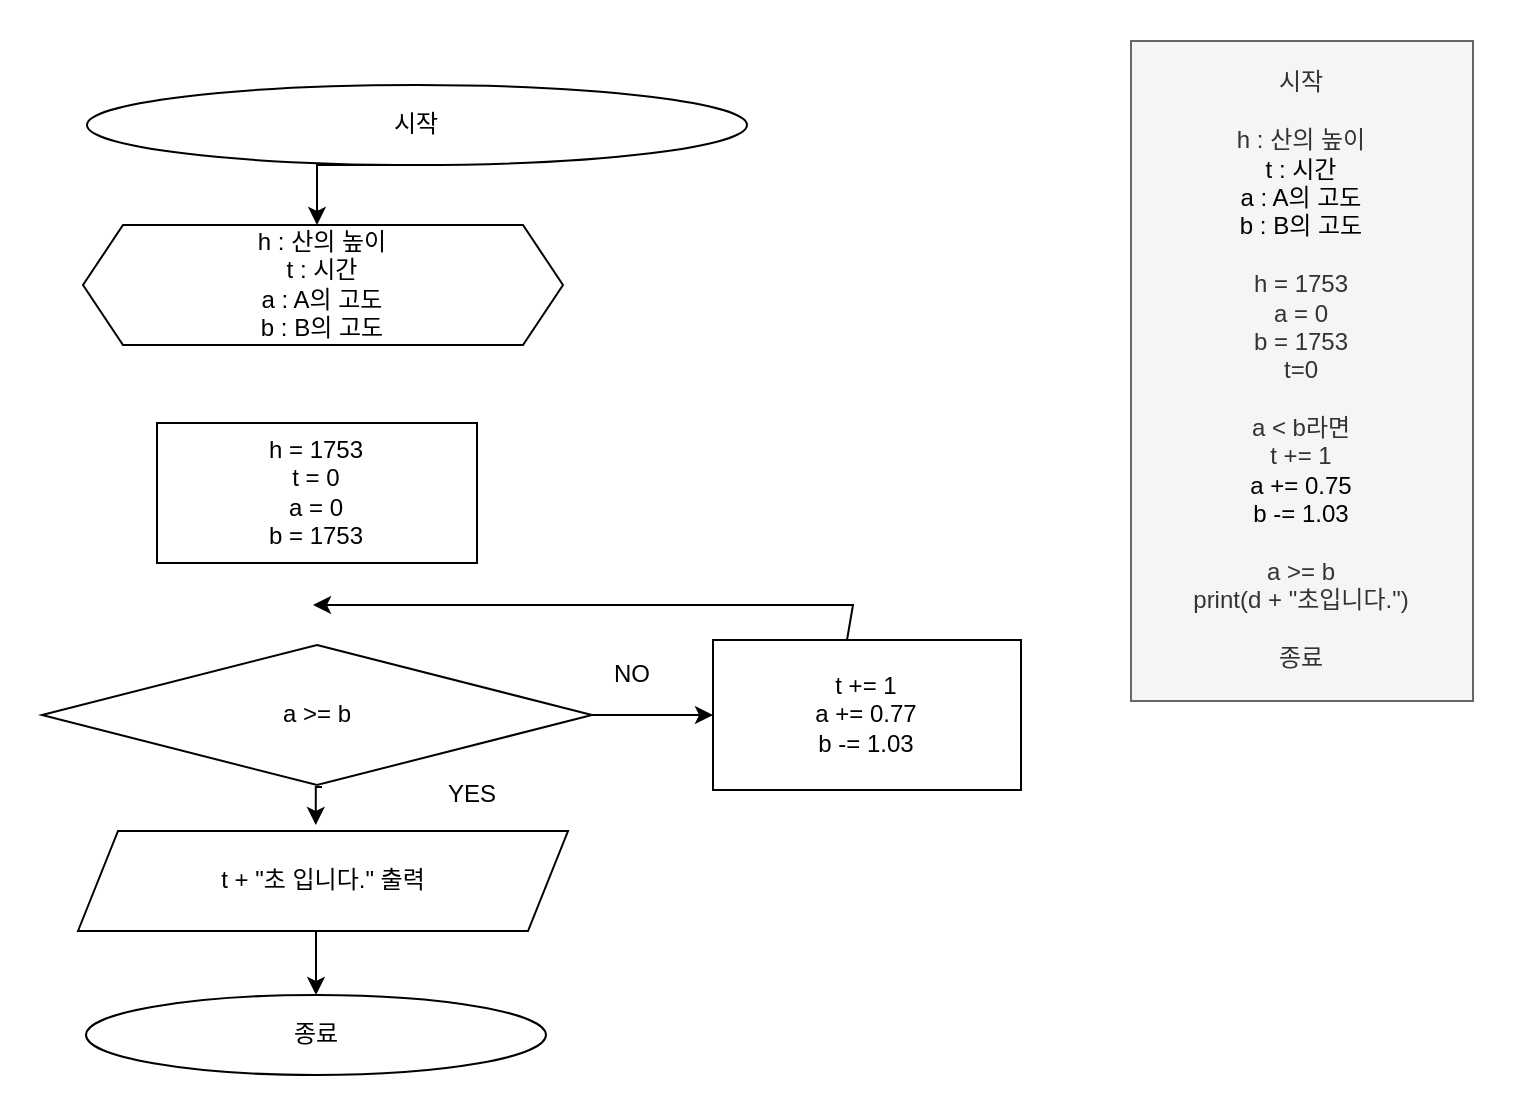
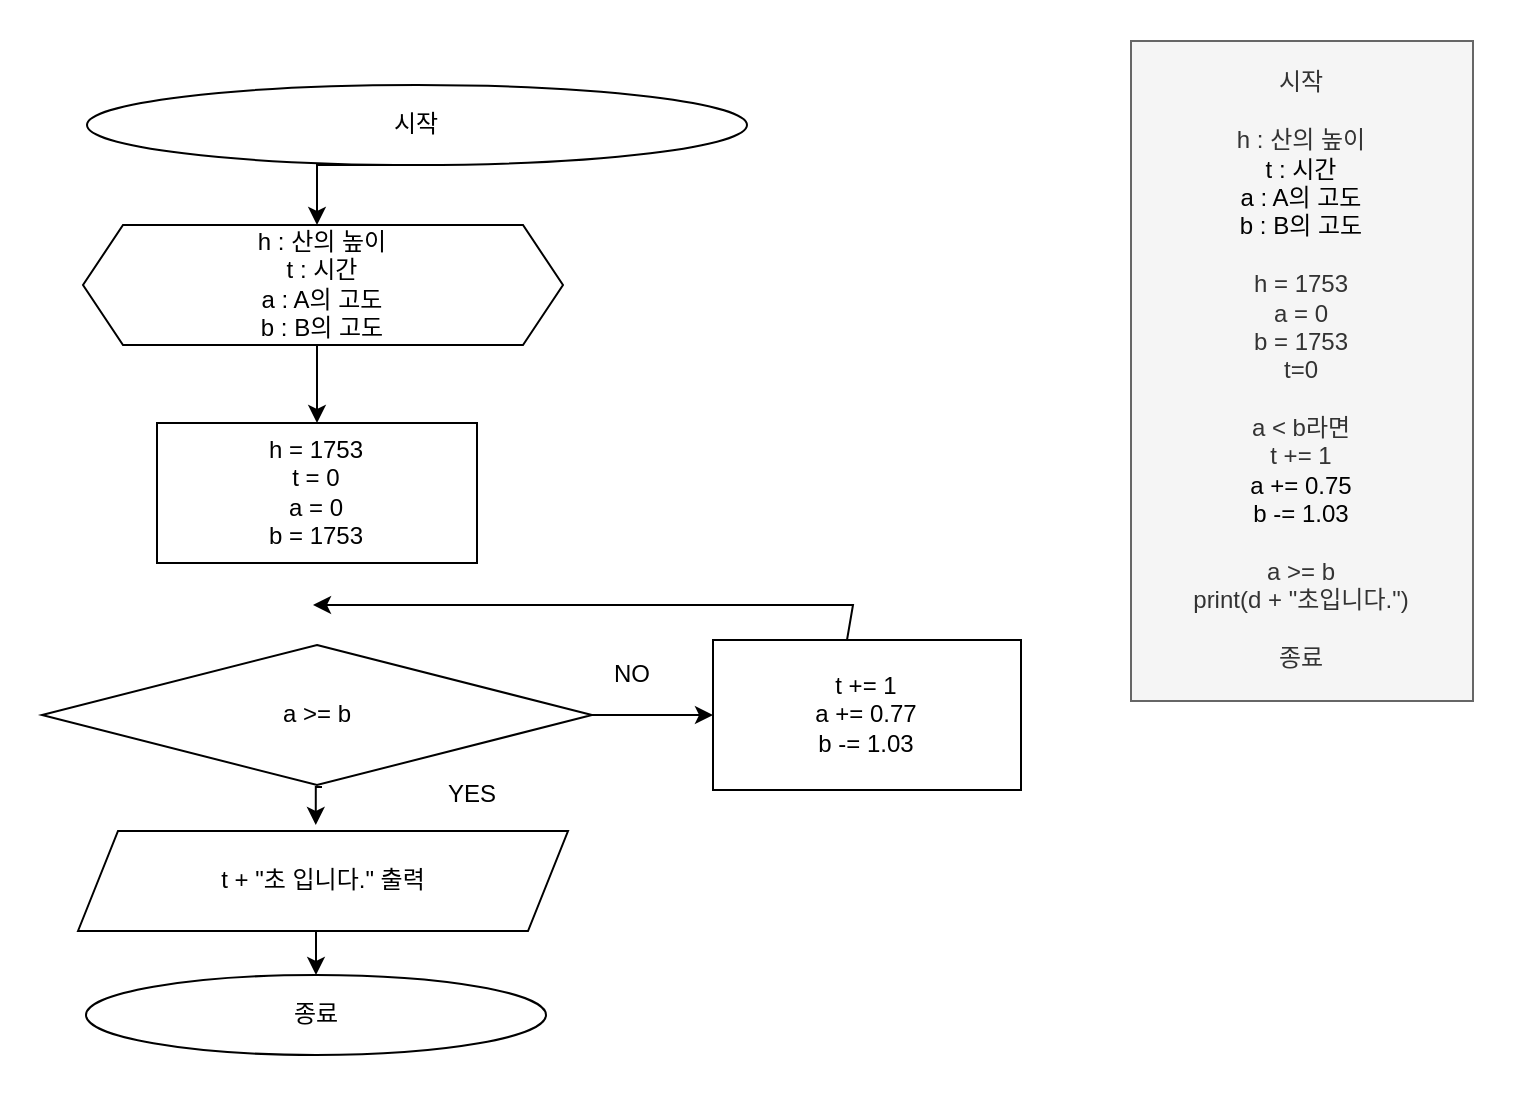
none -> (317, 376)
(316, 1035) -> (316, 1015)
